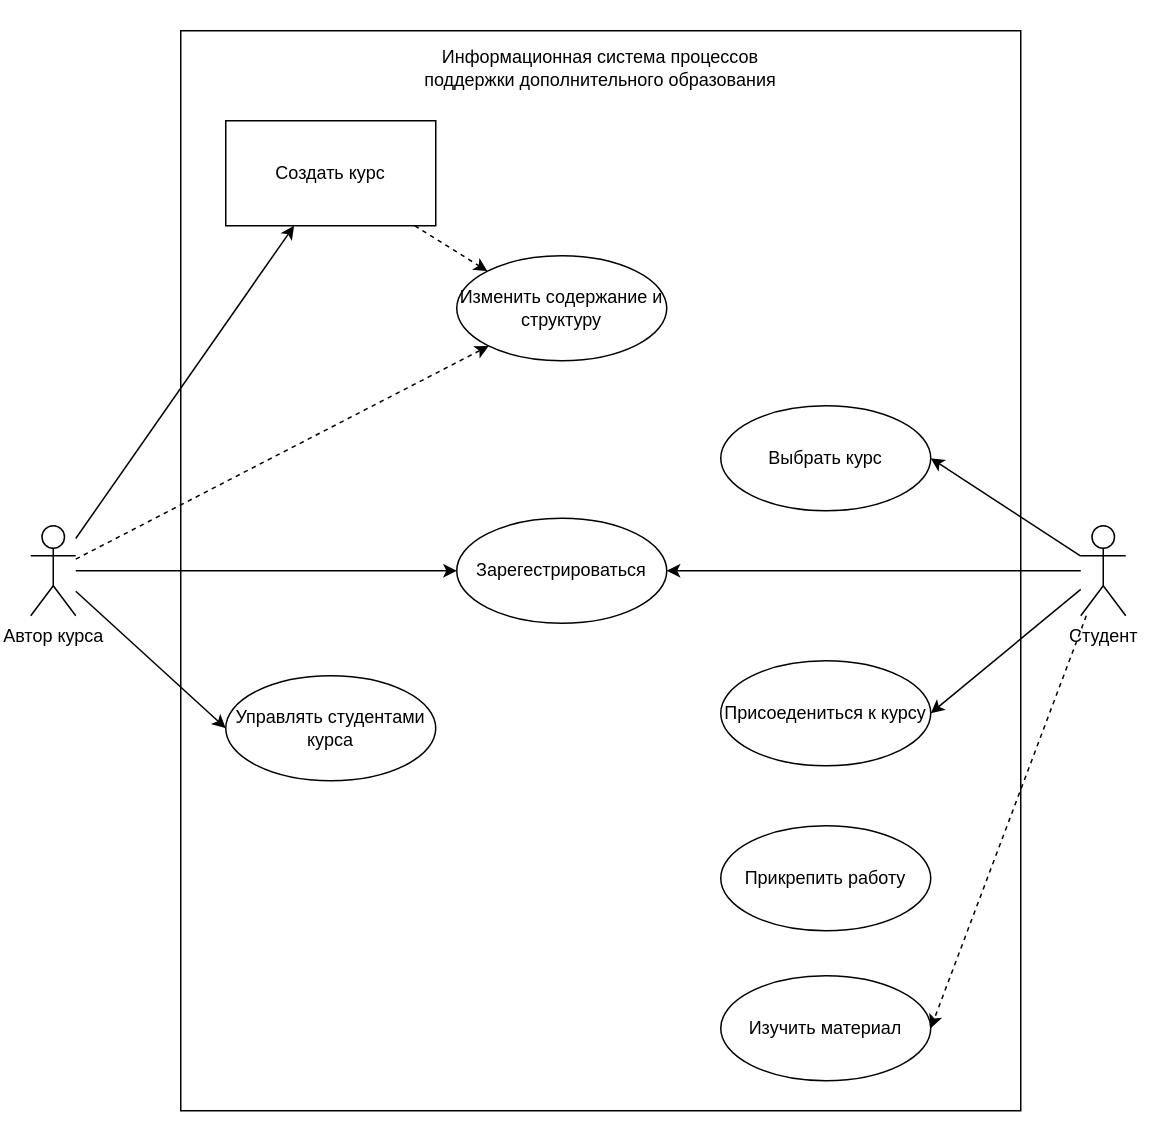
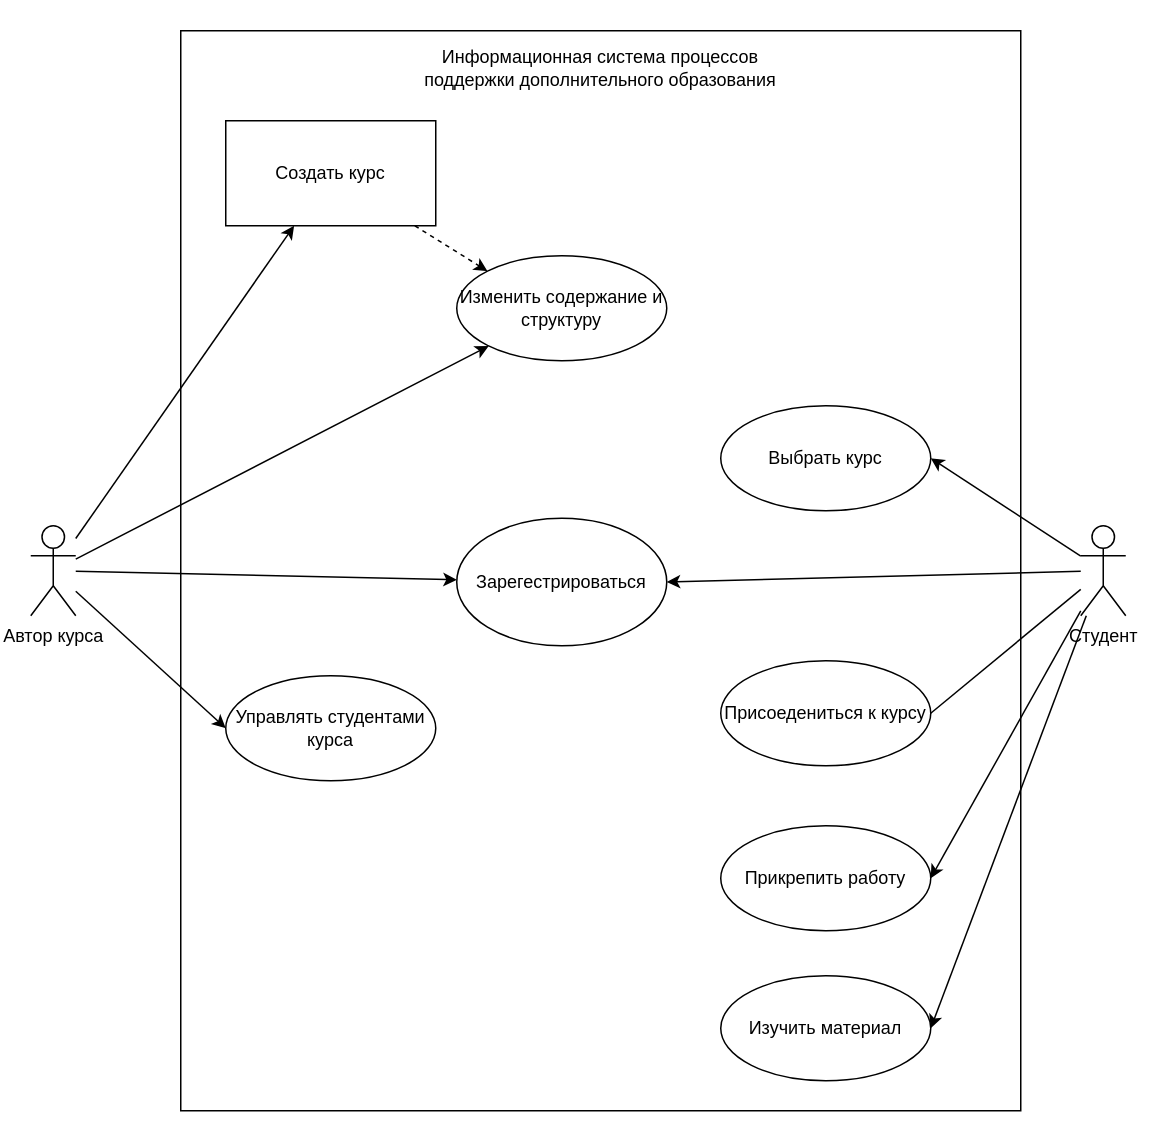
(277, 455) -> (277, 455)
(562, 571) -> (562, 582)
(940, 706) -> (936, 709)
none -> (1007, 743)
(1010, 818) -> (1010, 818)
